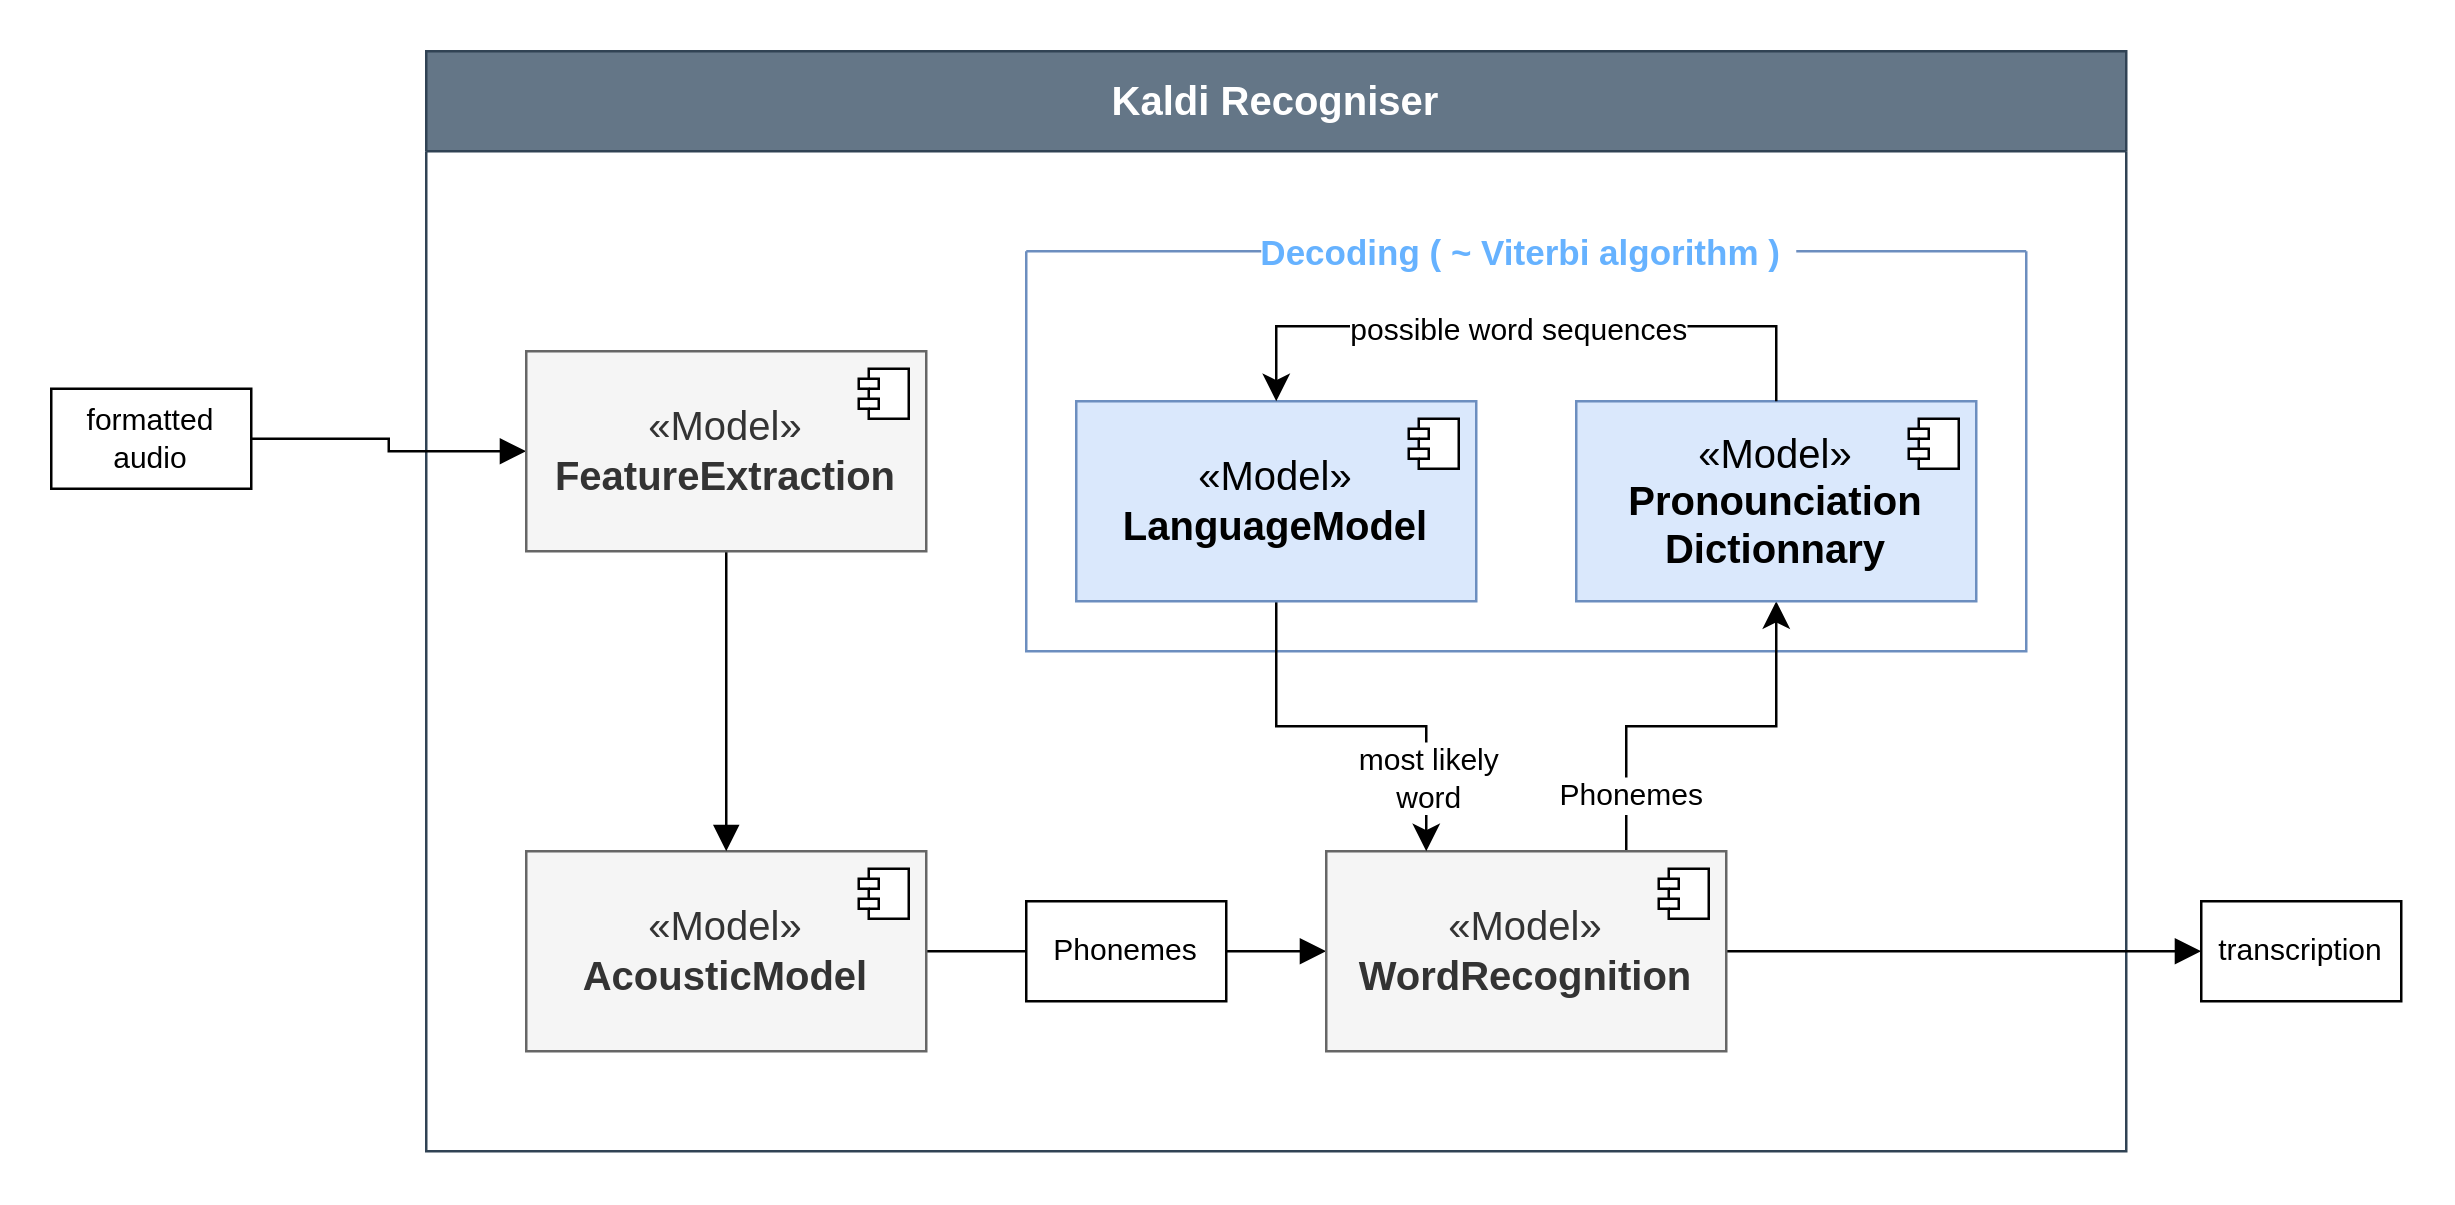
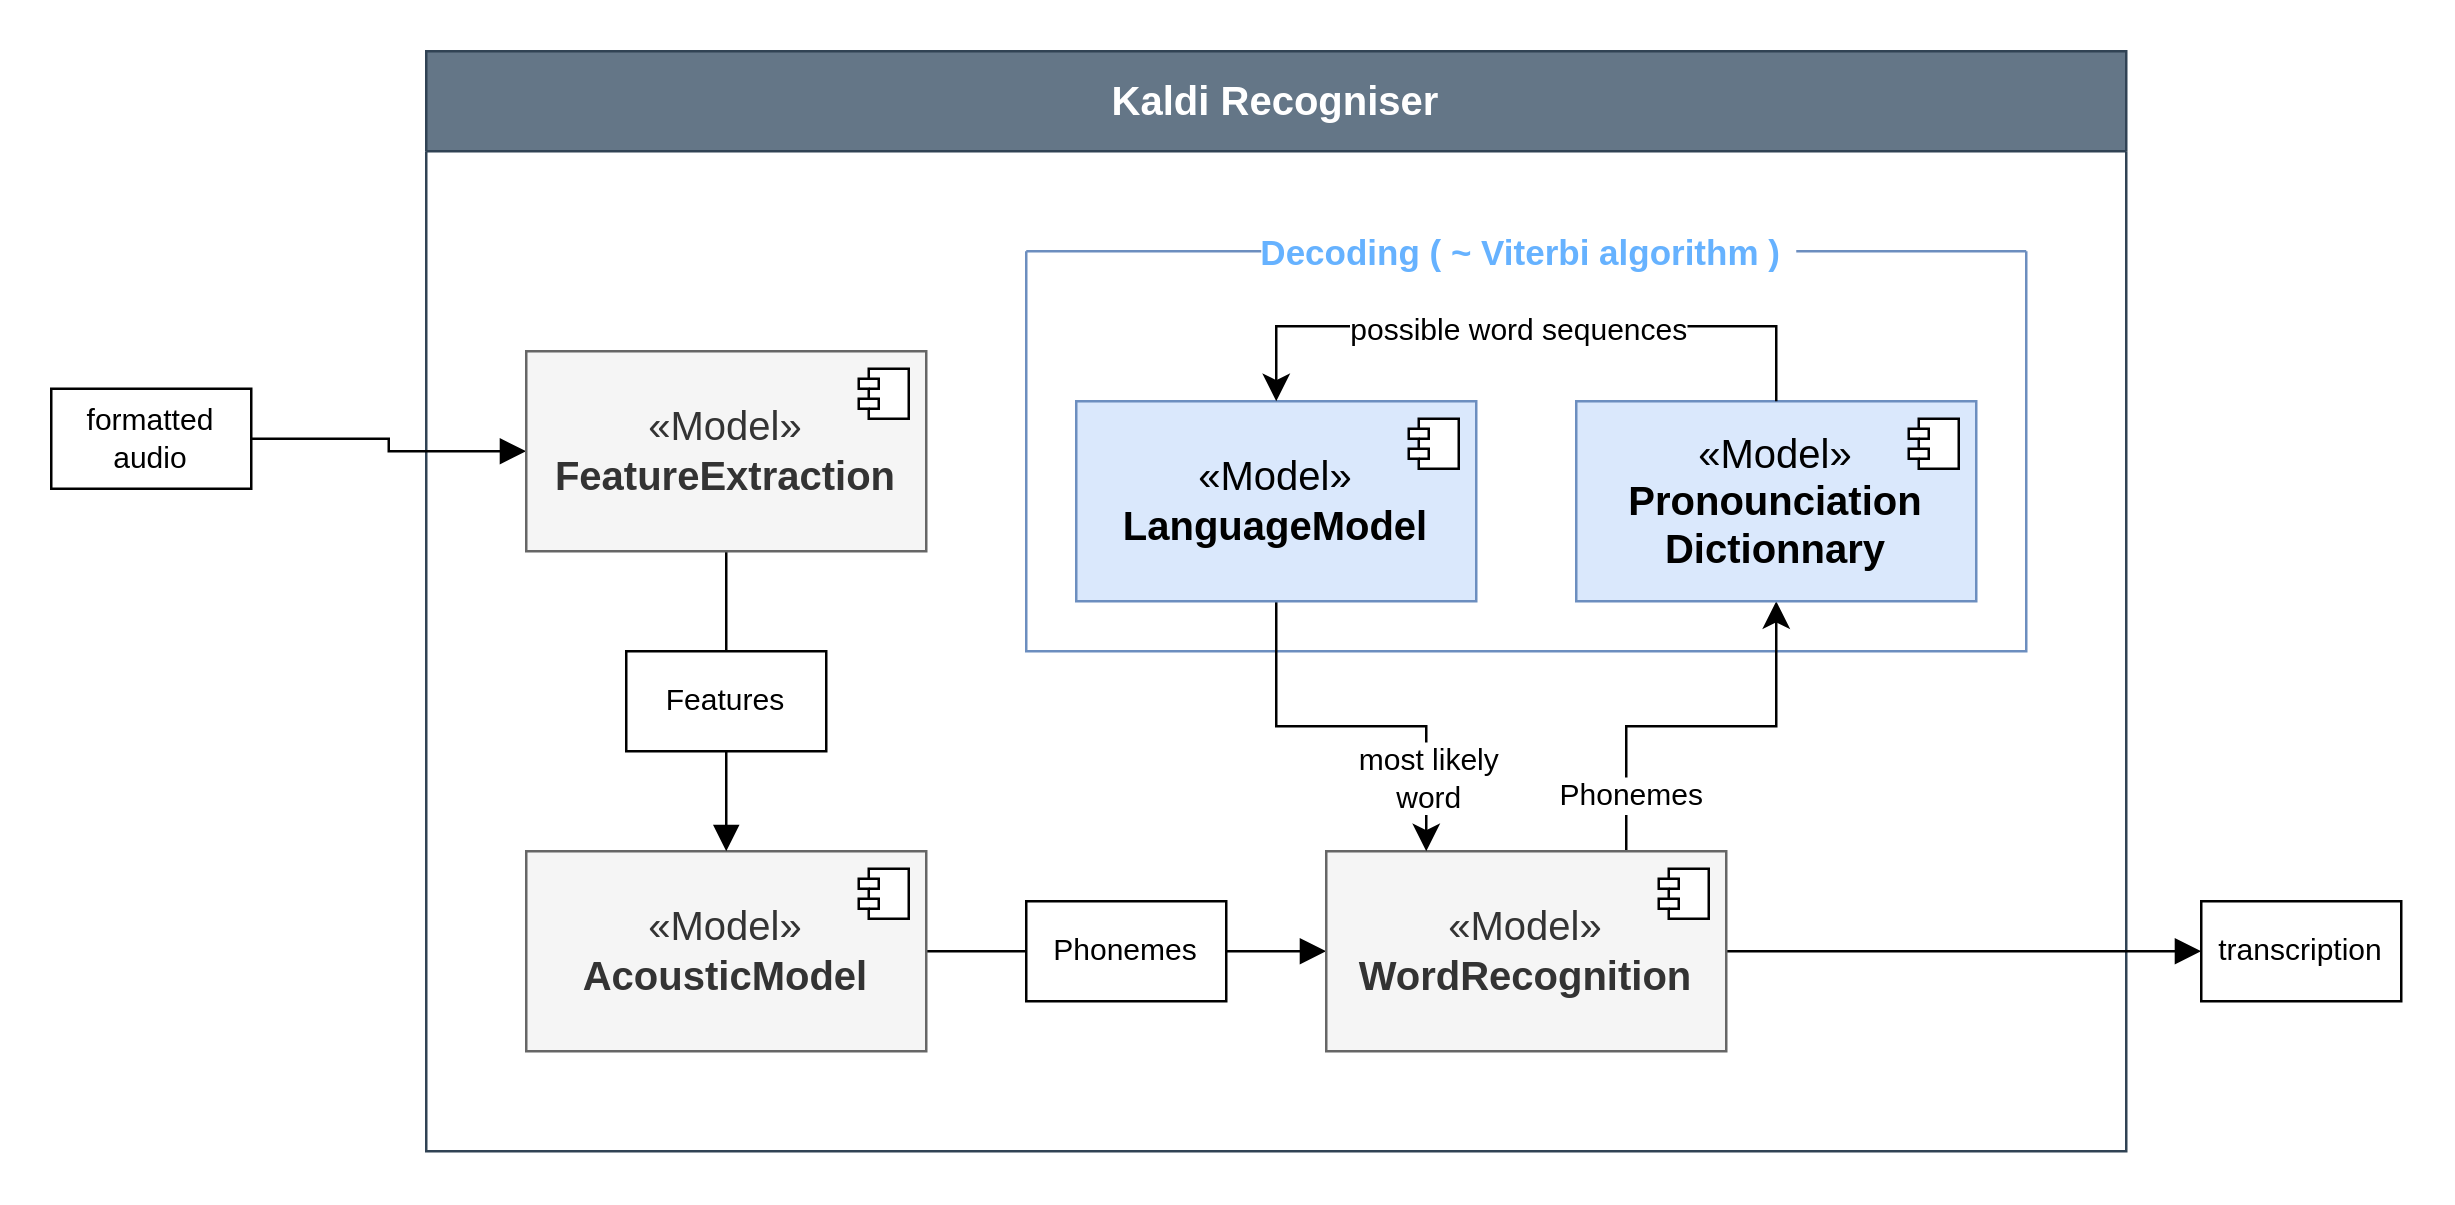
none -> (726, 701)
